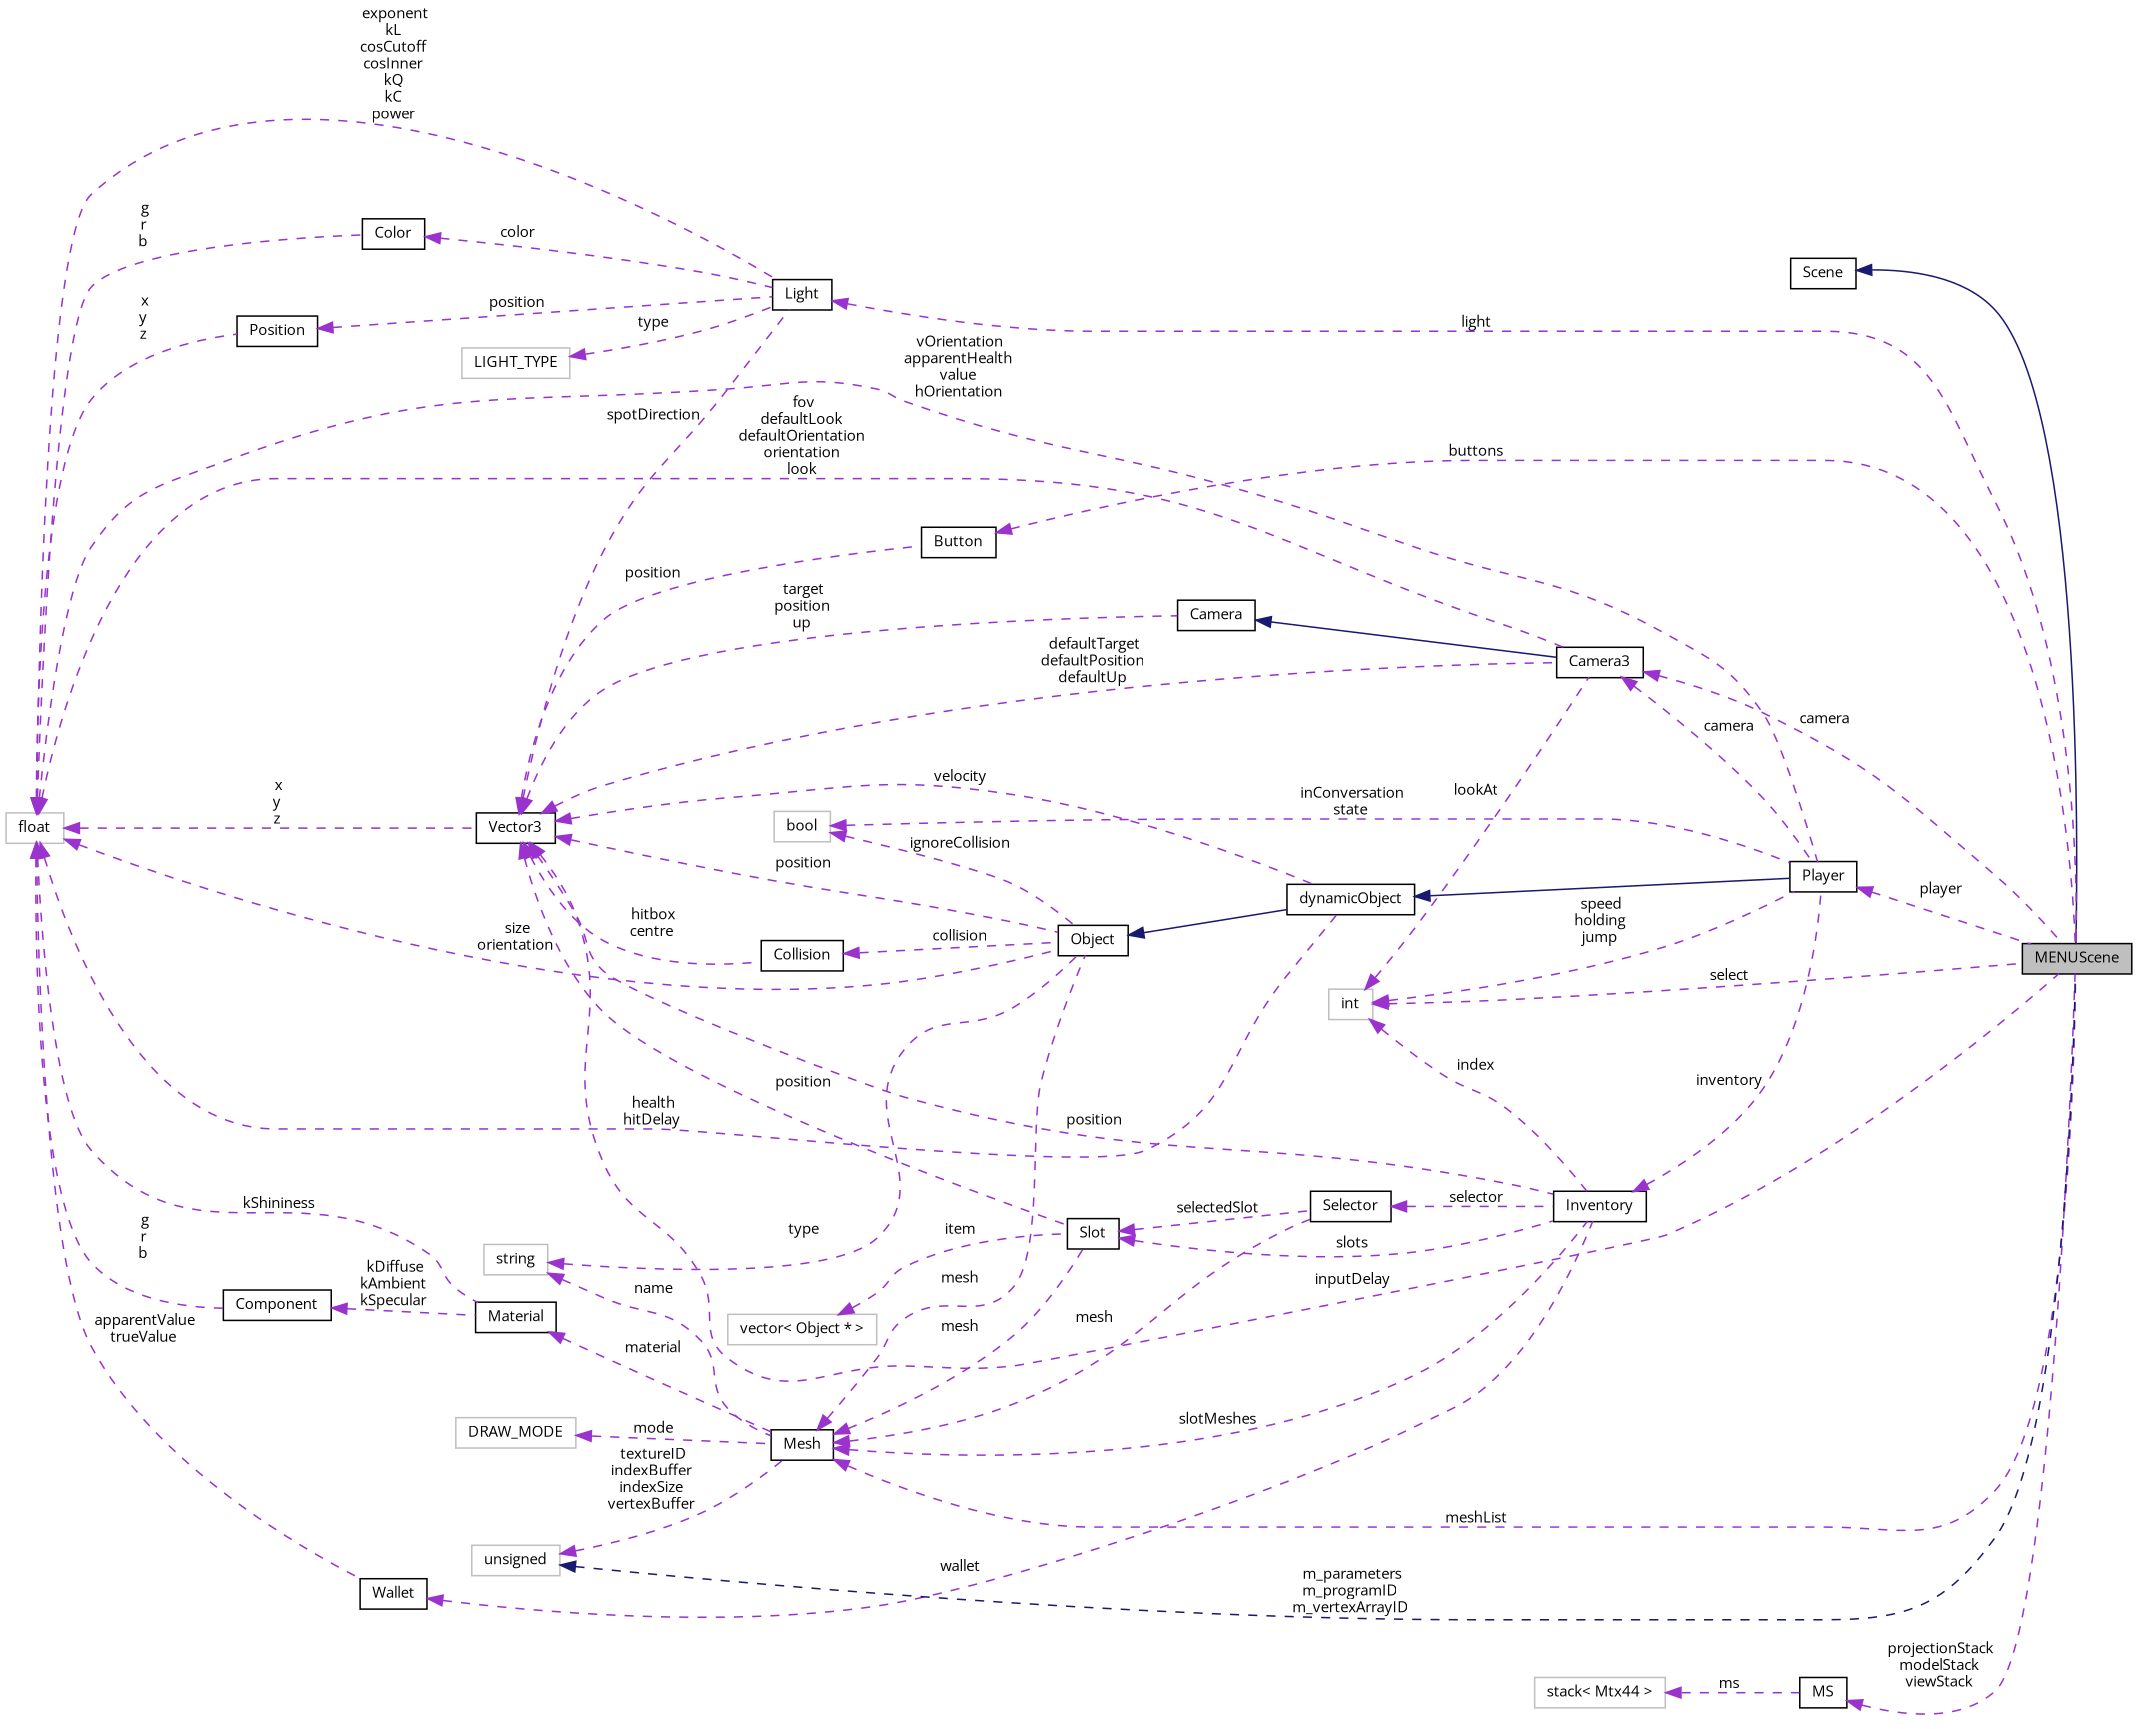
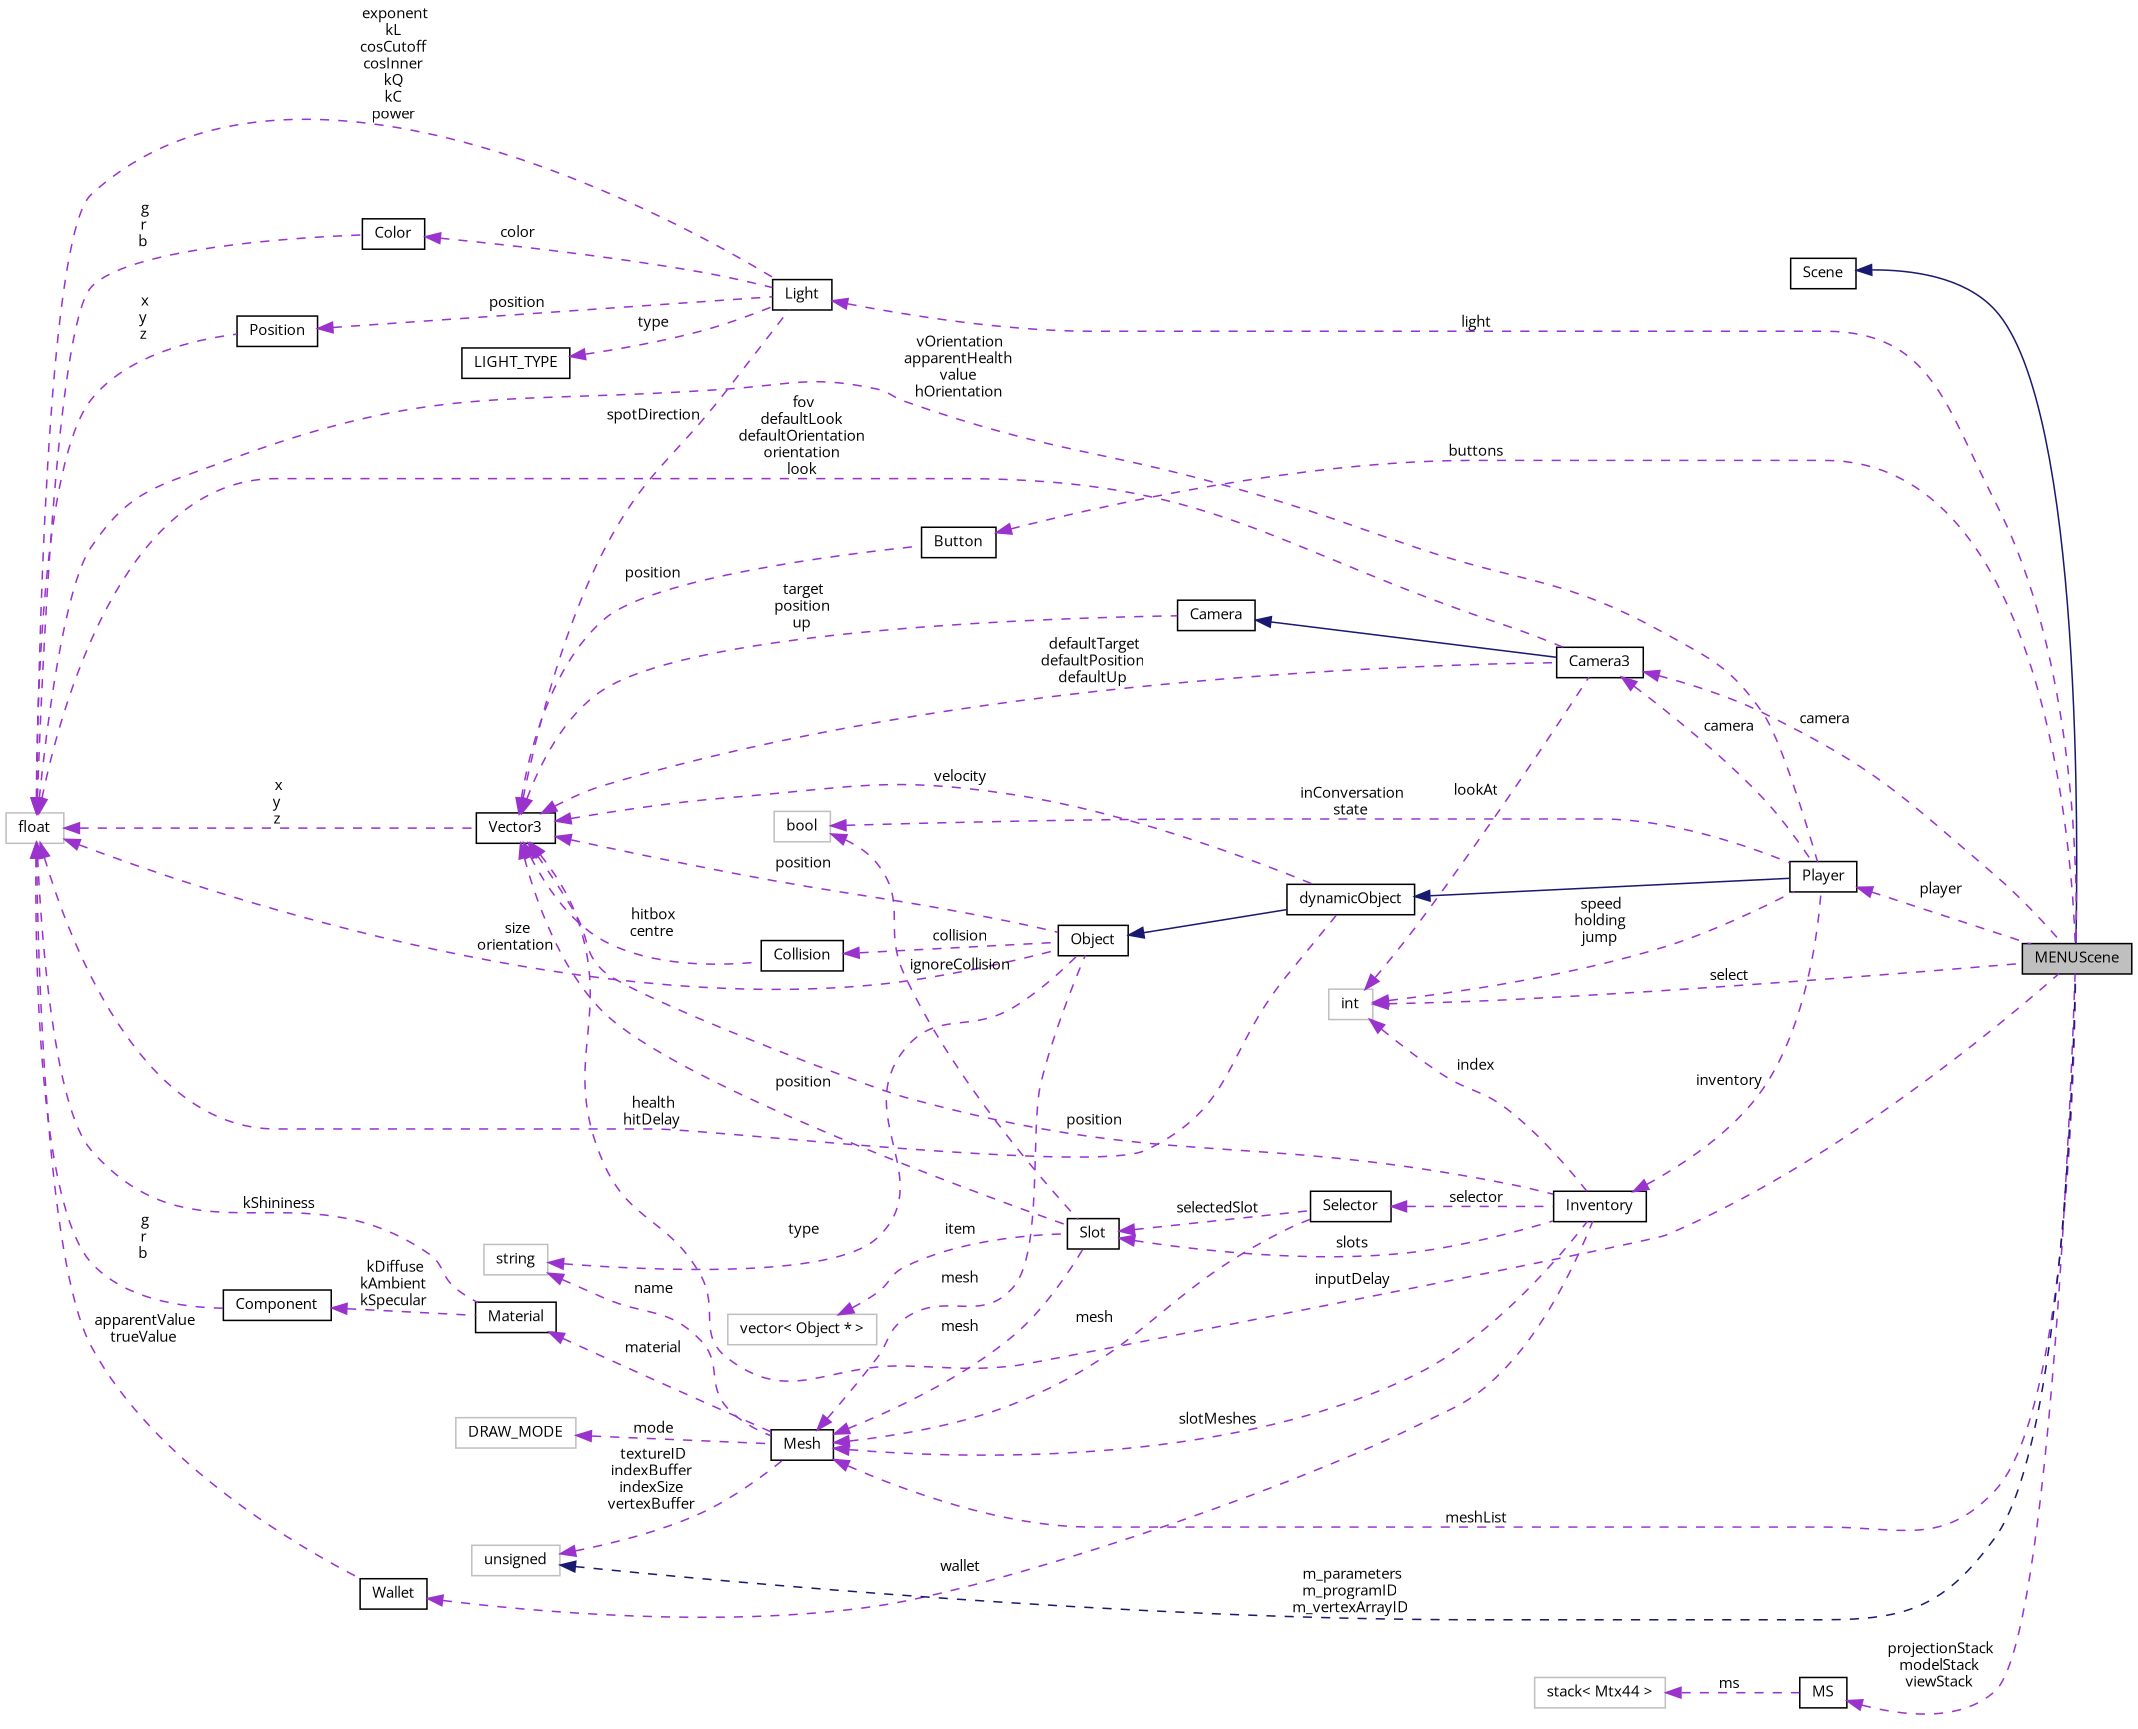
(516, 363) -> (516, 363)
(966, 868) -> (939, 1038)
